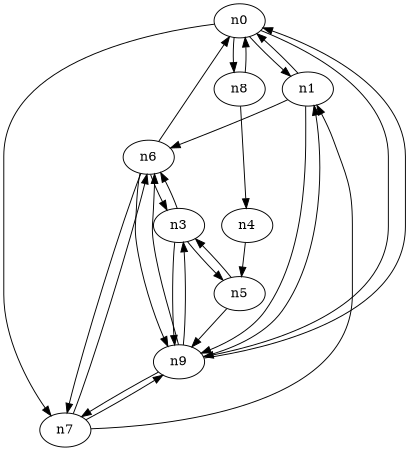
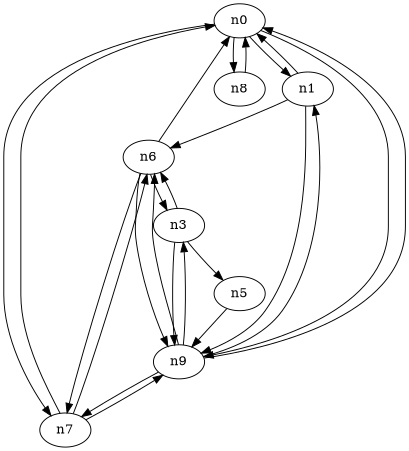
(247, 225) -> none
(217, 261) -> none
(327, 356) -> (21, 167)
